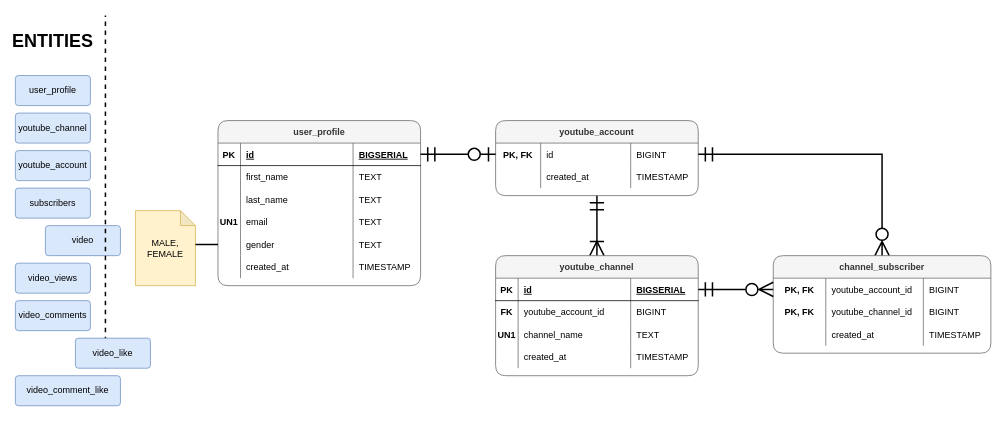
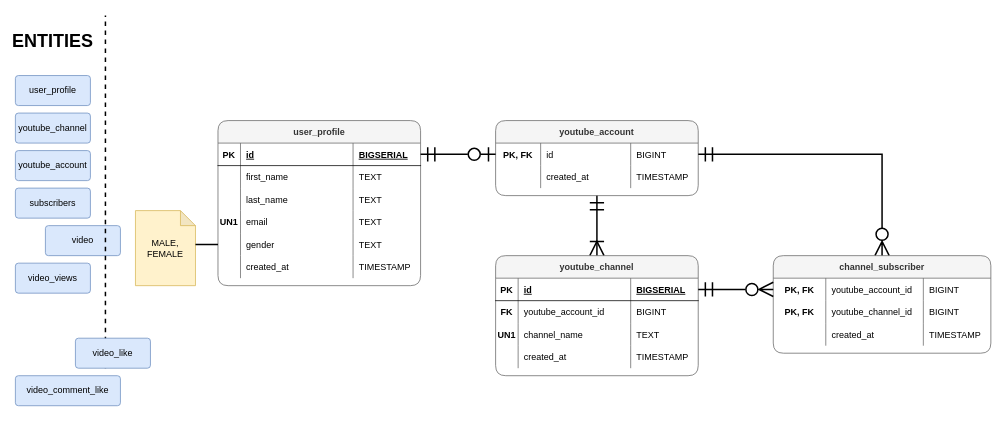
(53, 315) -> none
